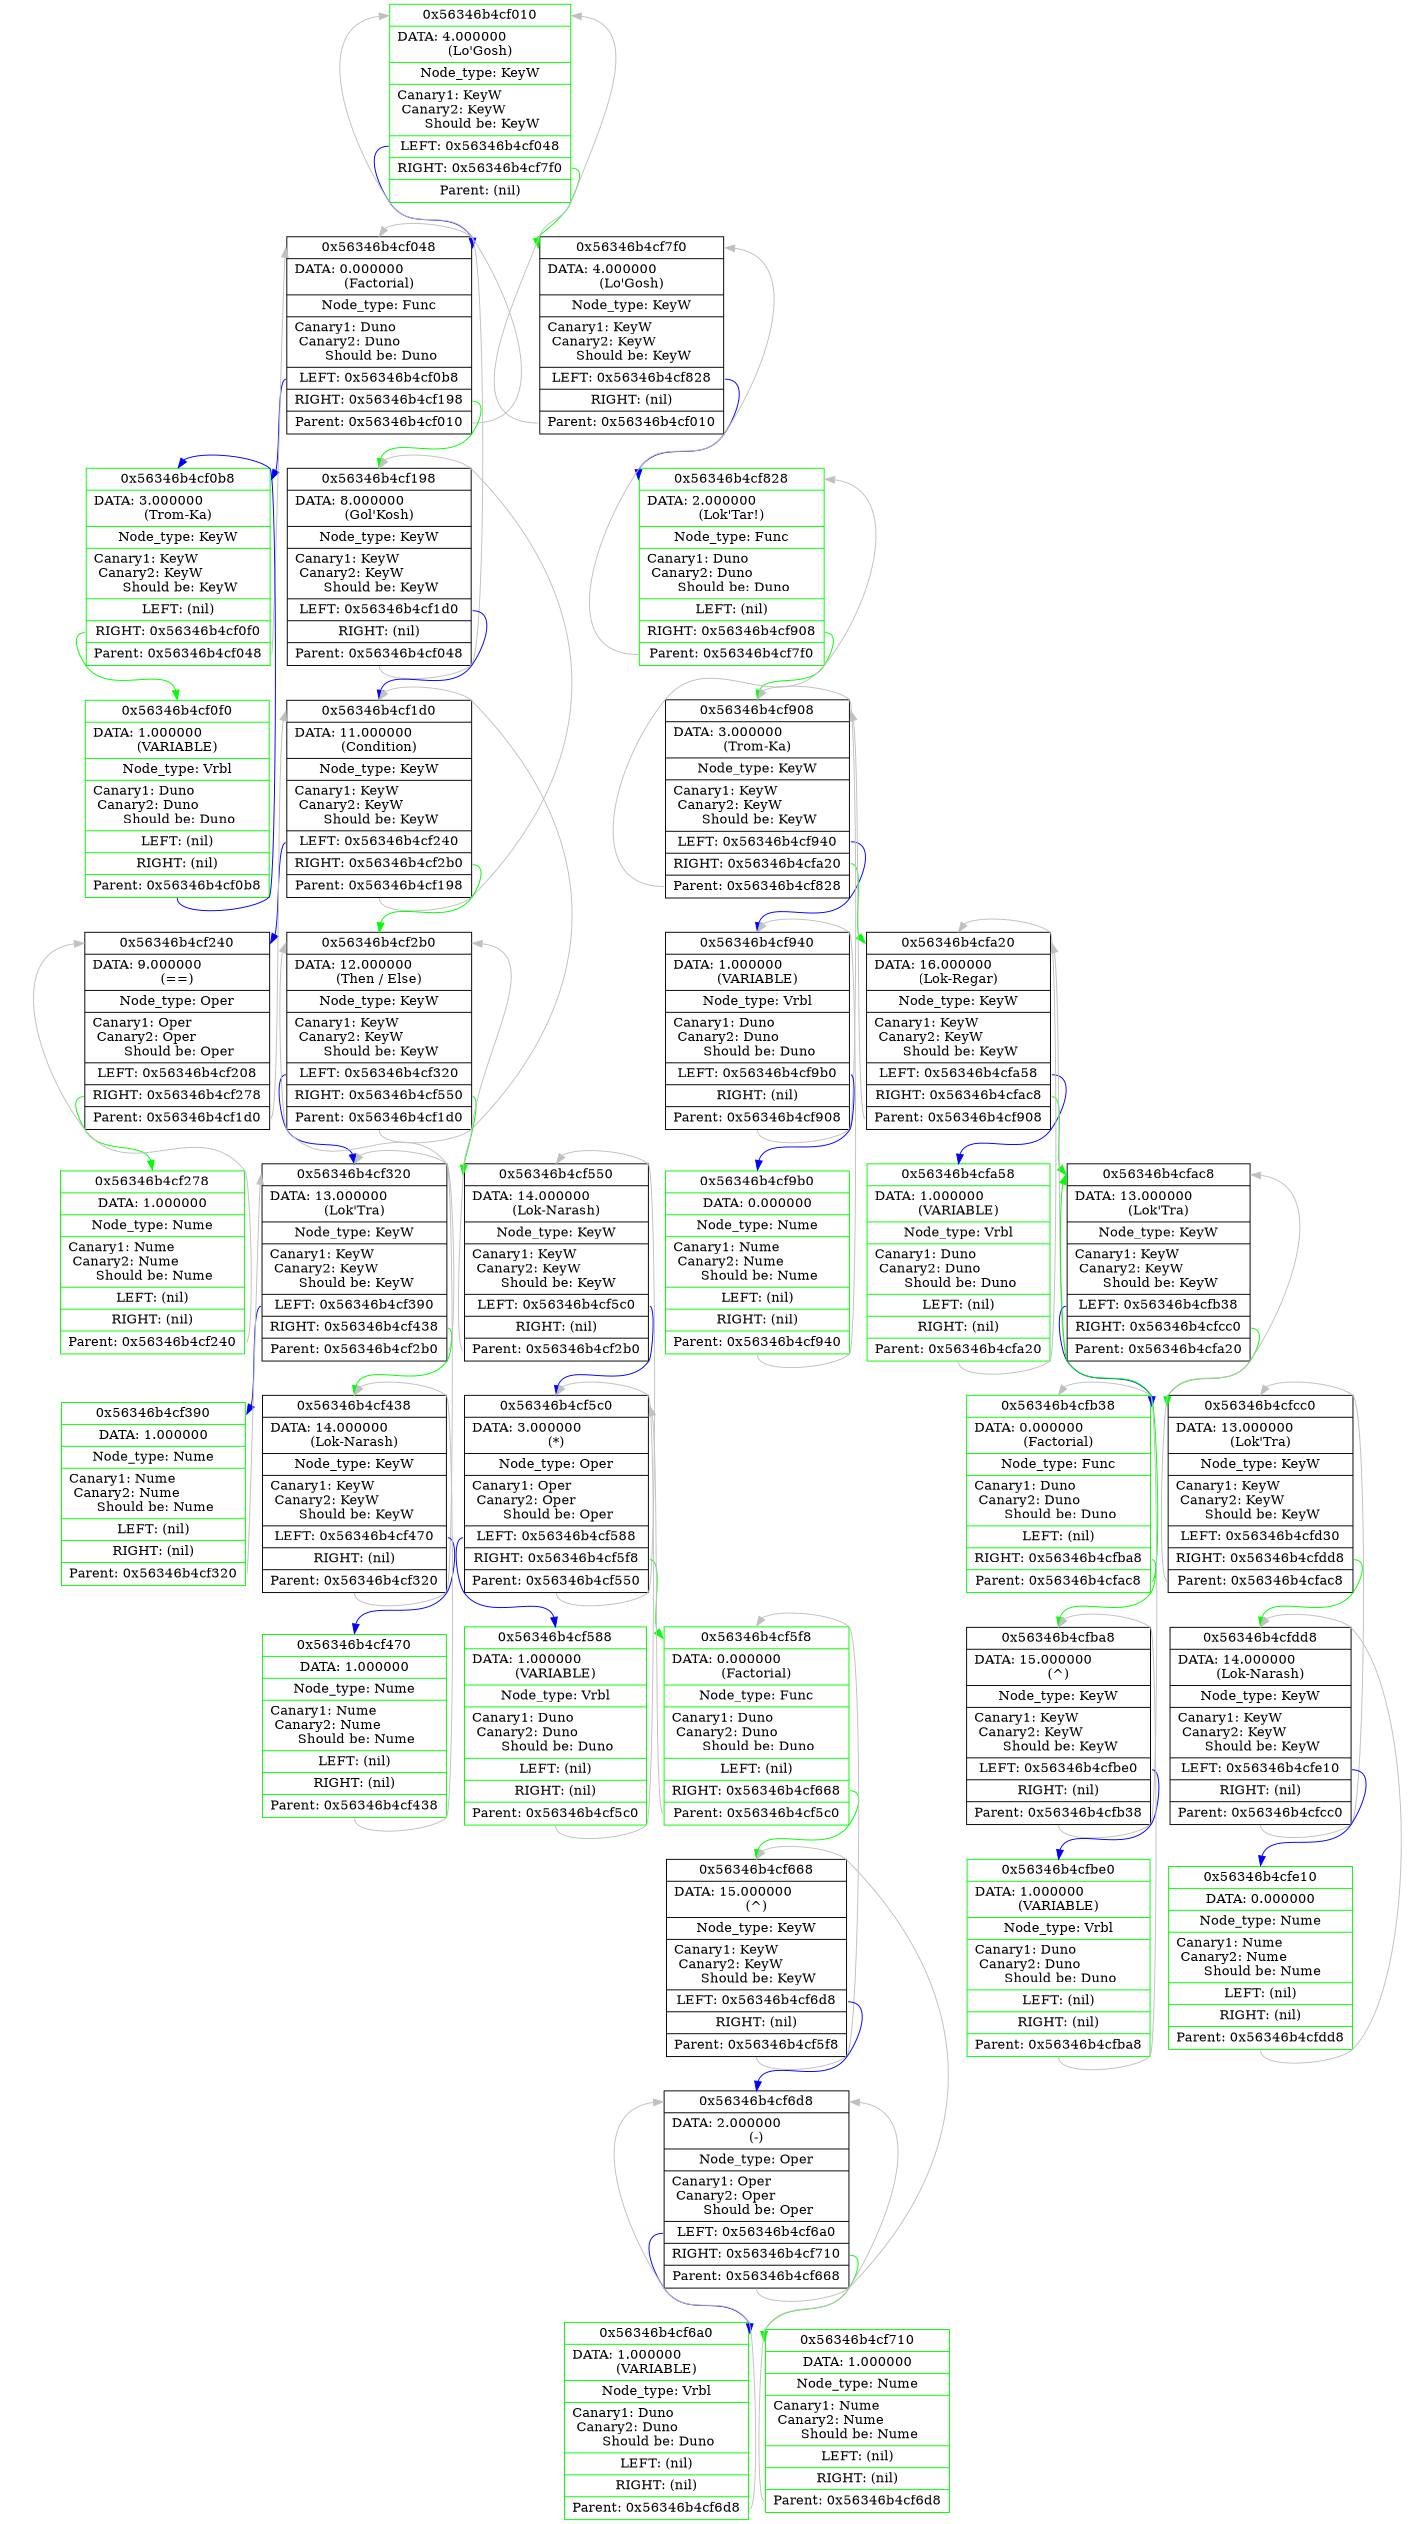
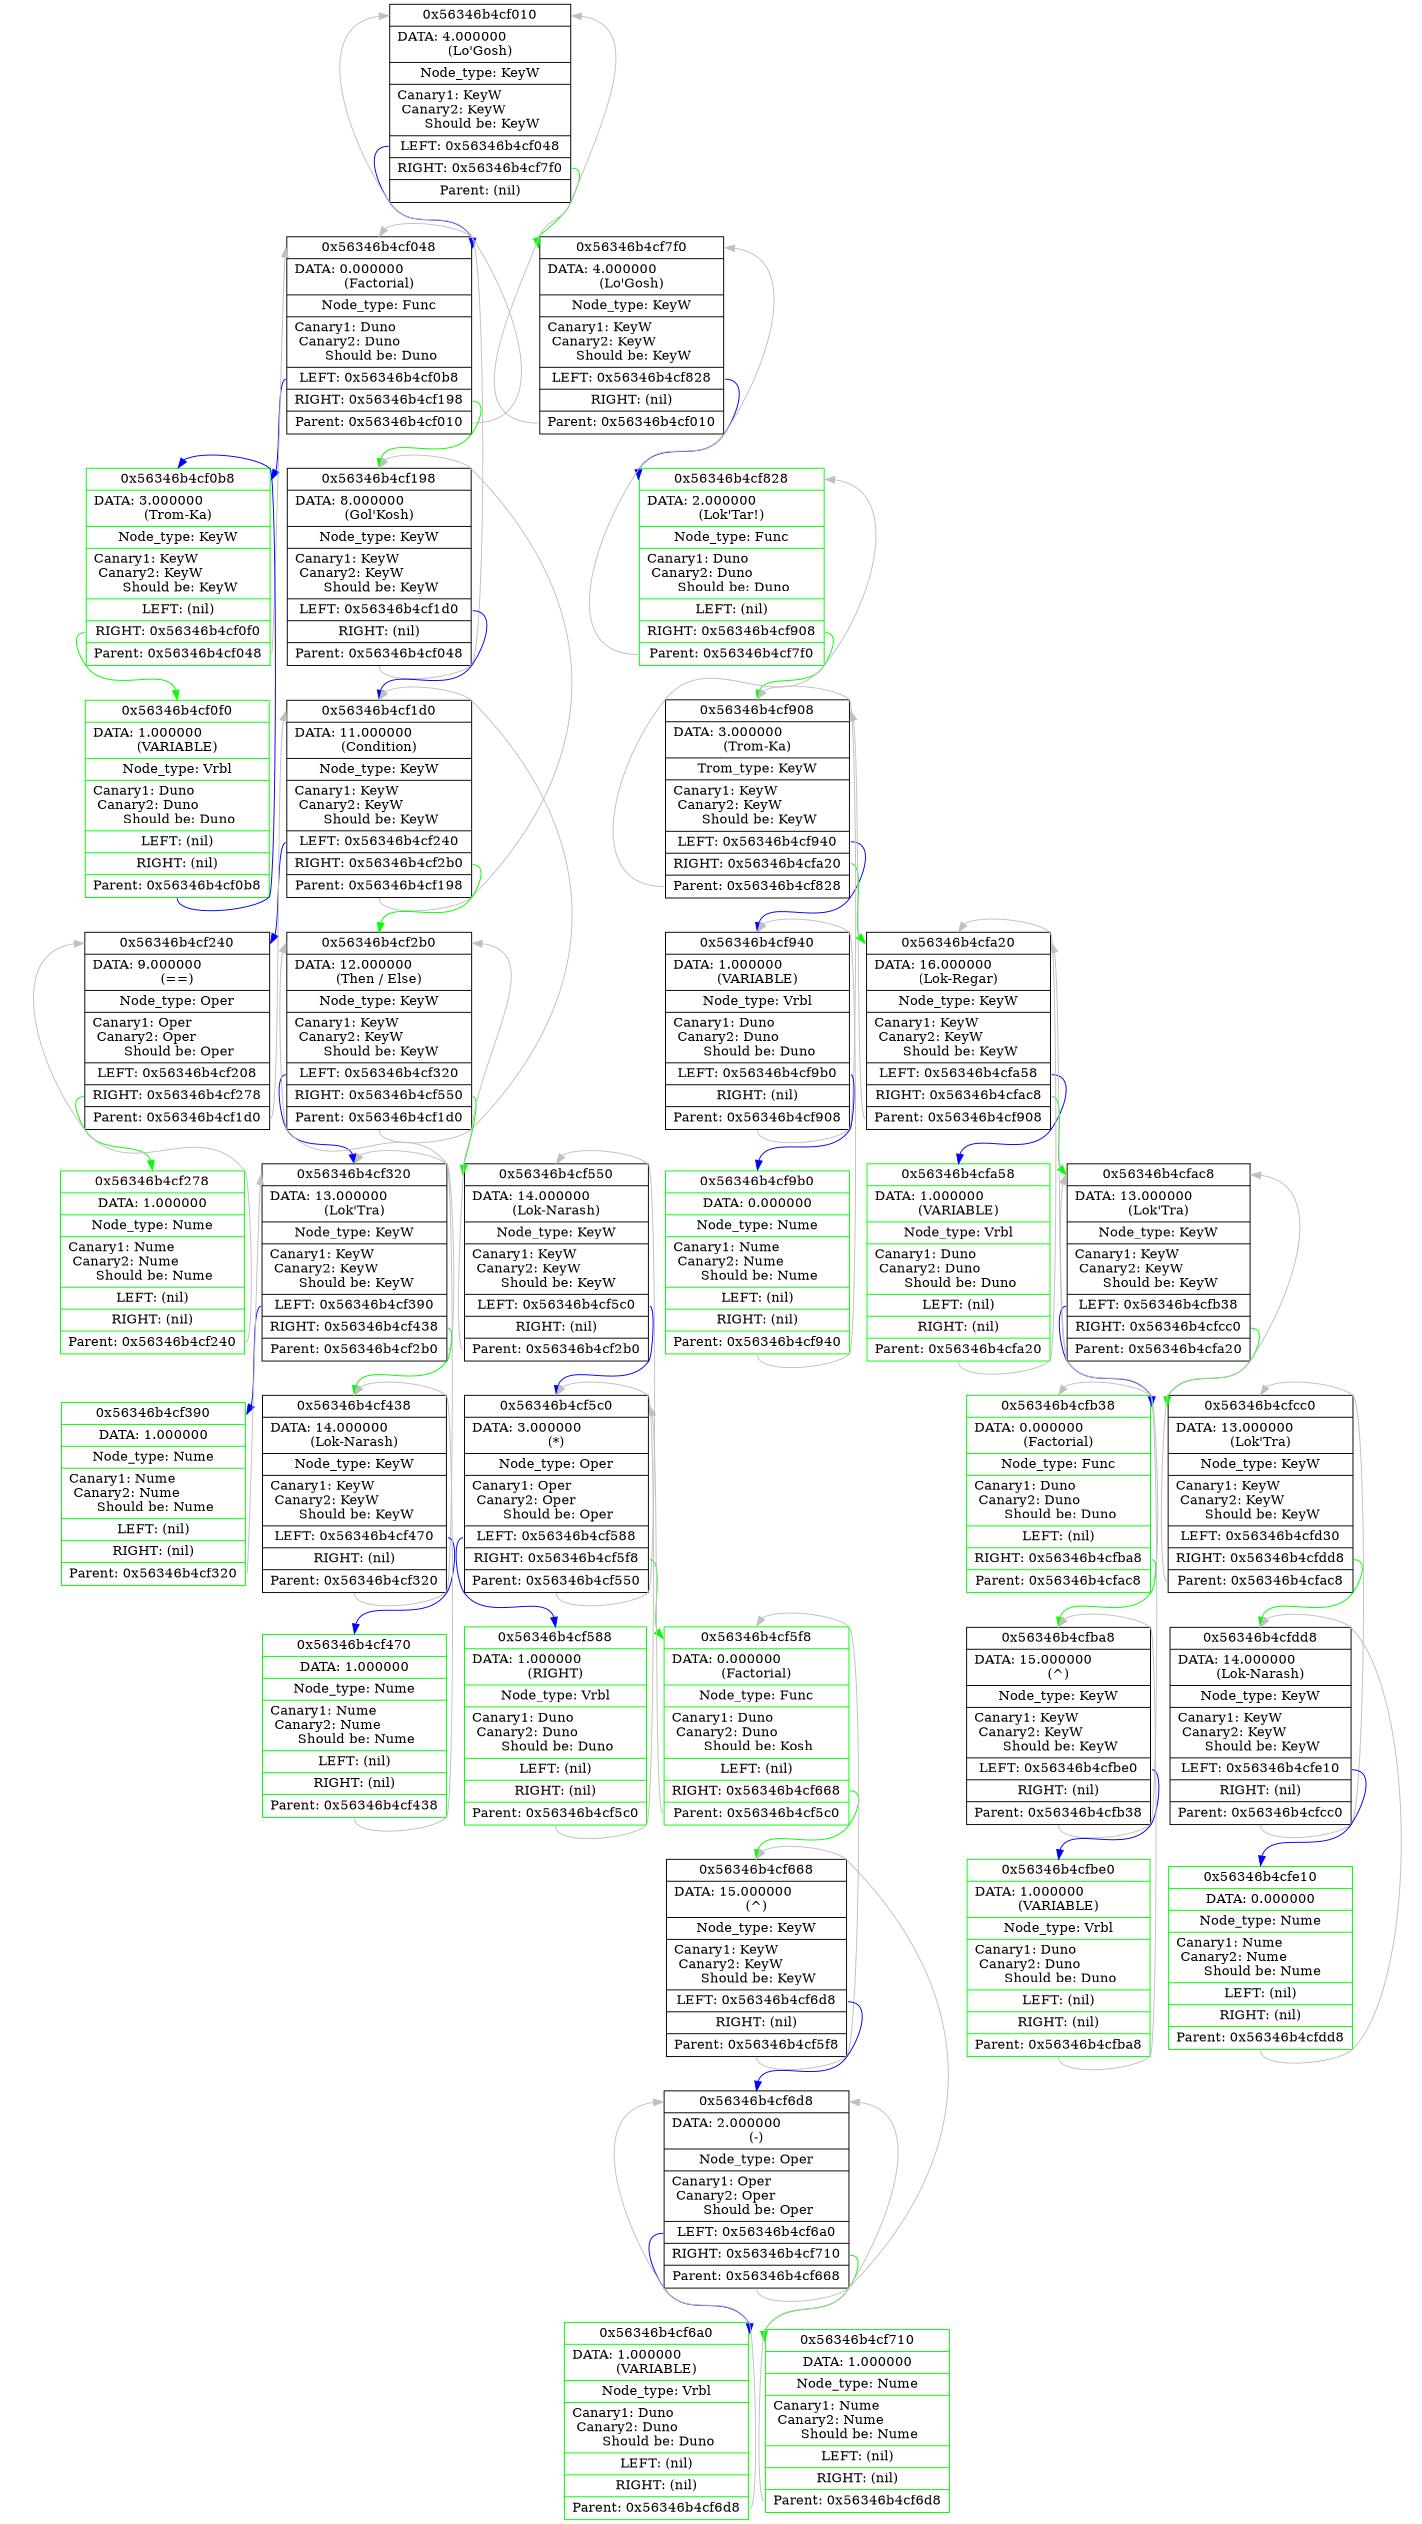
(480, 103) -> (480, 103)
(757, 768) -> (757, 768)
(1114, 1378) -> (1114, 1378)
(555, 1674) -> (555, 1674)
(757, 1746) -> (757, 1746)
